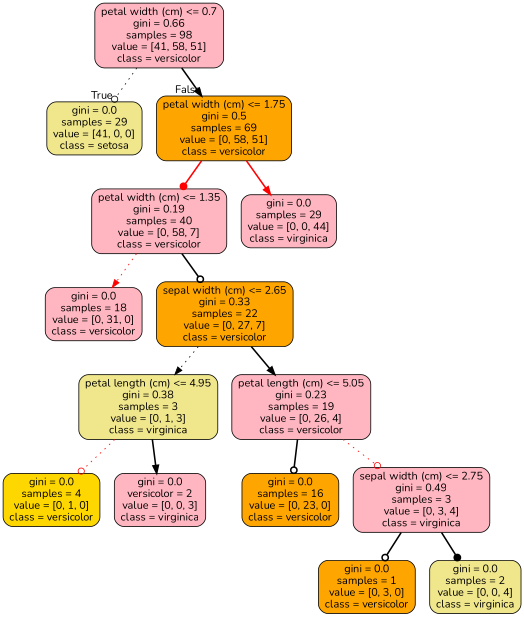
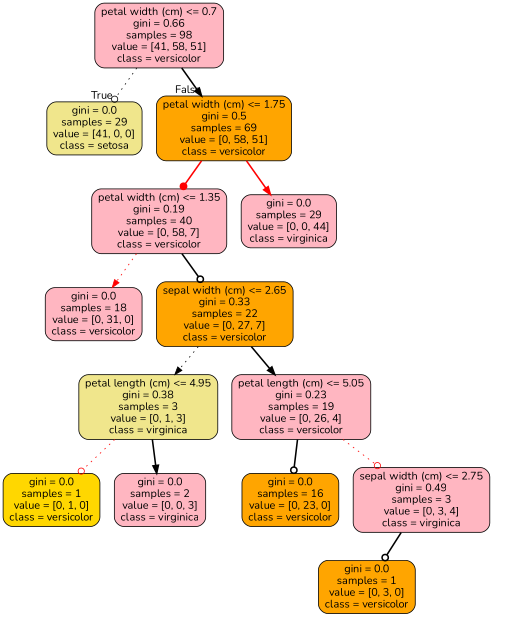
(52, 500) -> (52, 500)
(160, 500) -> (160, 500)
(475, 587) -> none
